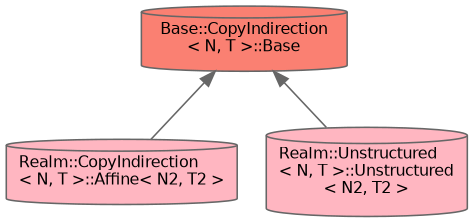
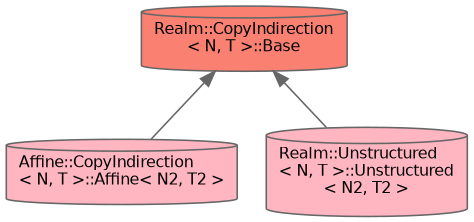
(244, 39) -> (244, 39)
(122, 172) -> (122, 172)
